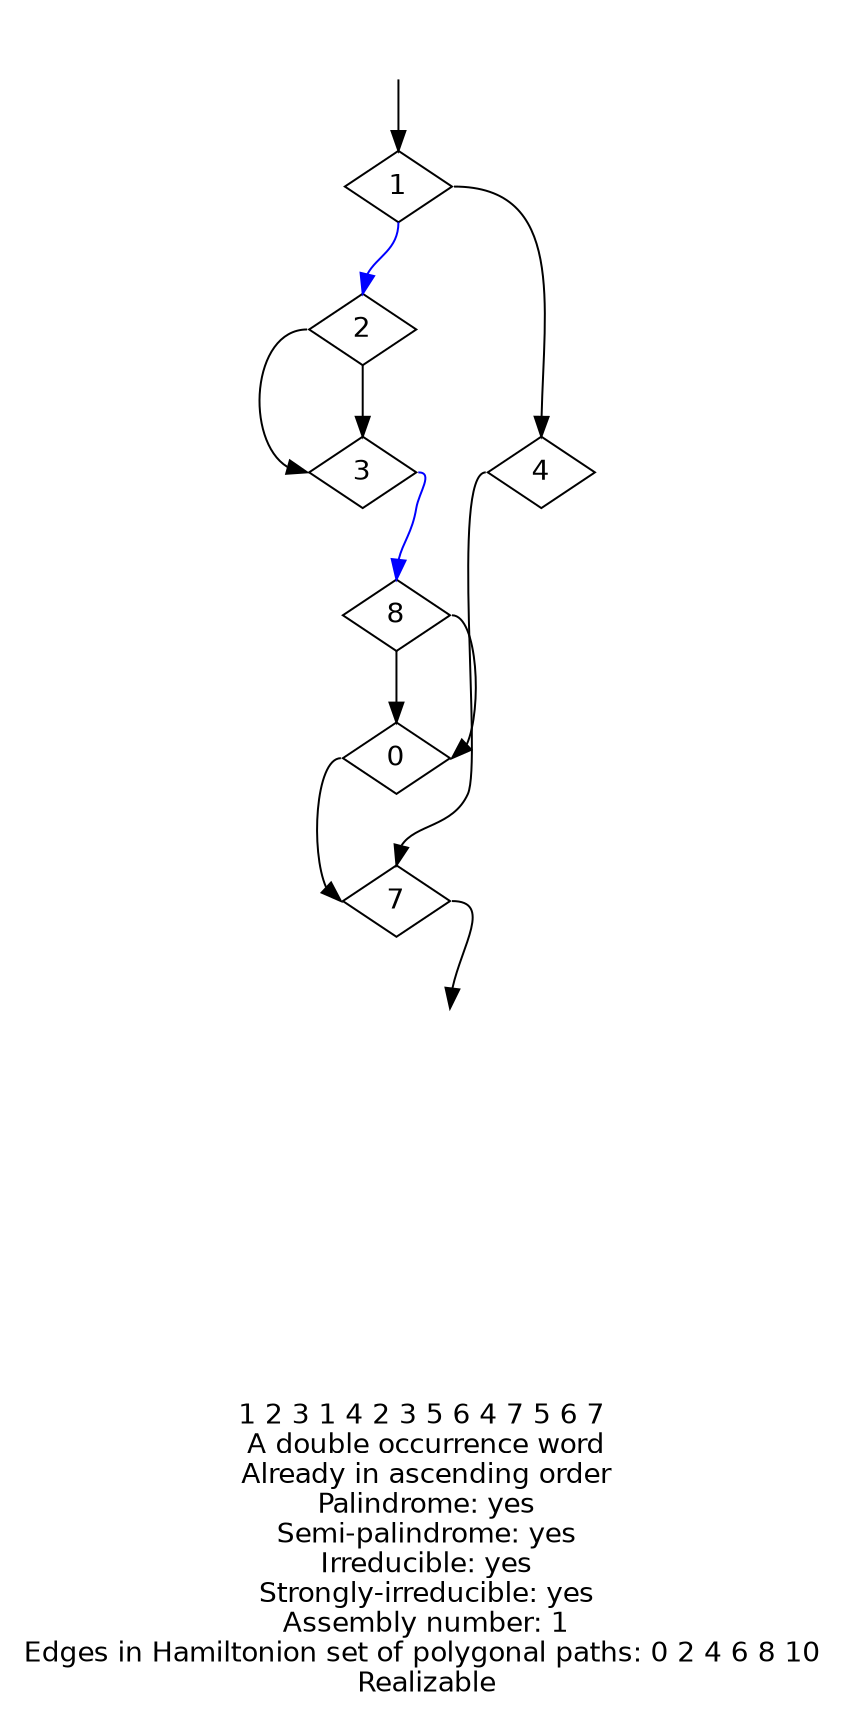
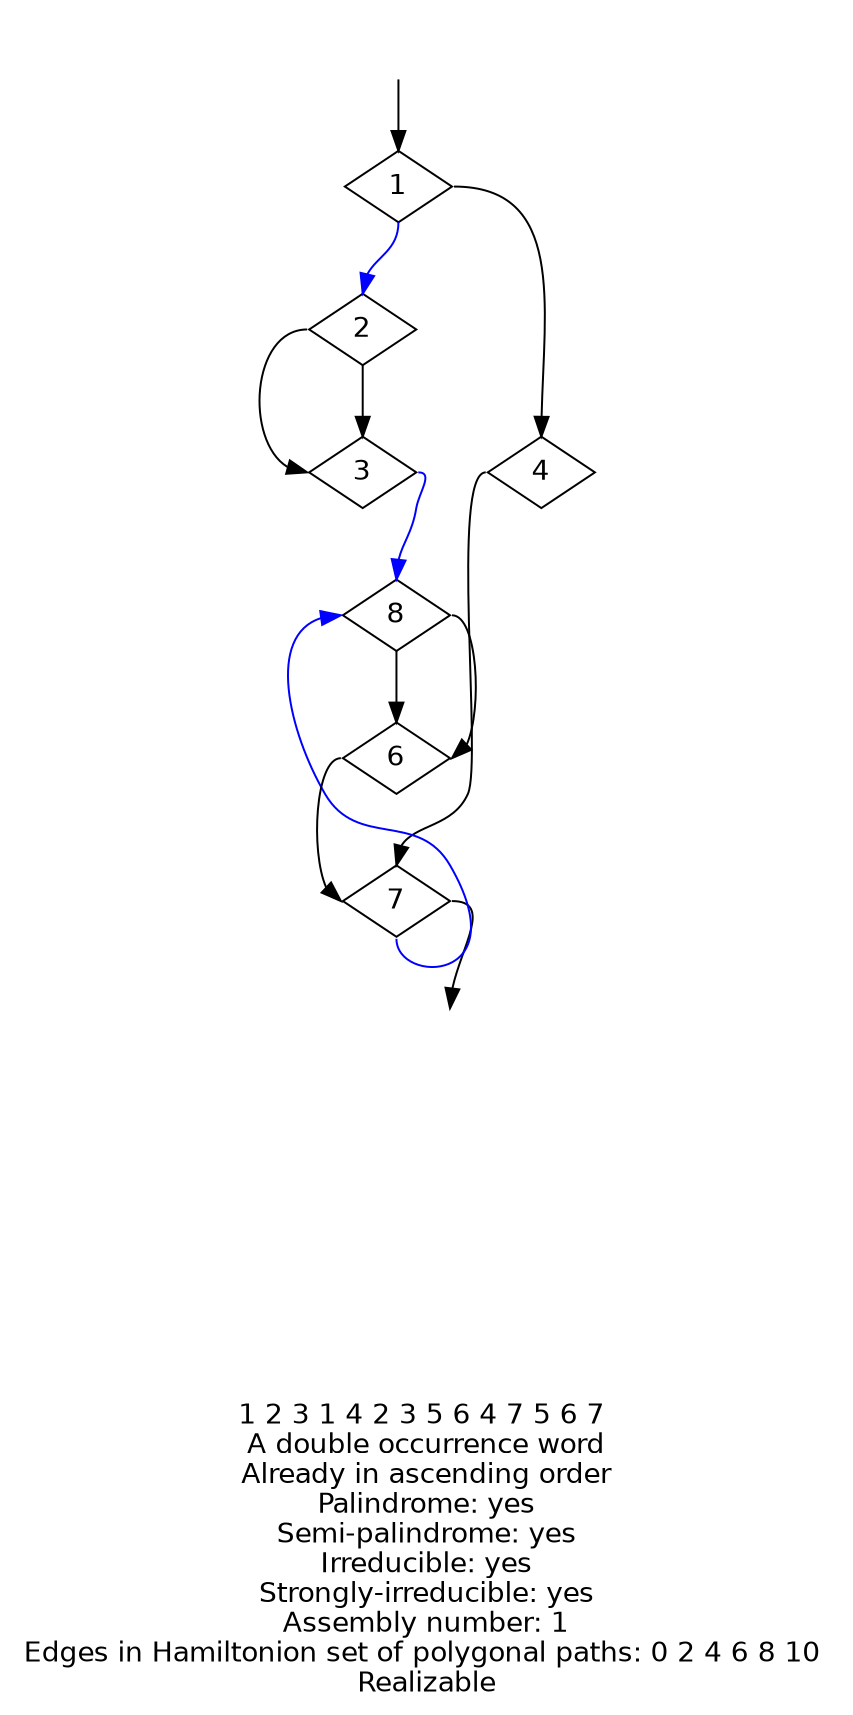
(396, 758) -> (396, 758)
none -> (378, 828)
